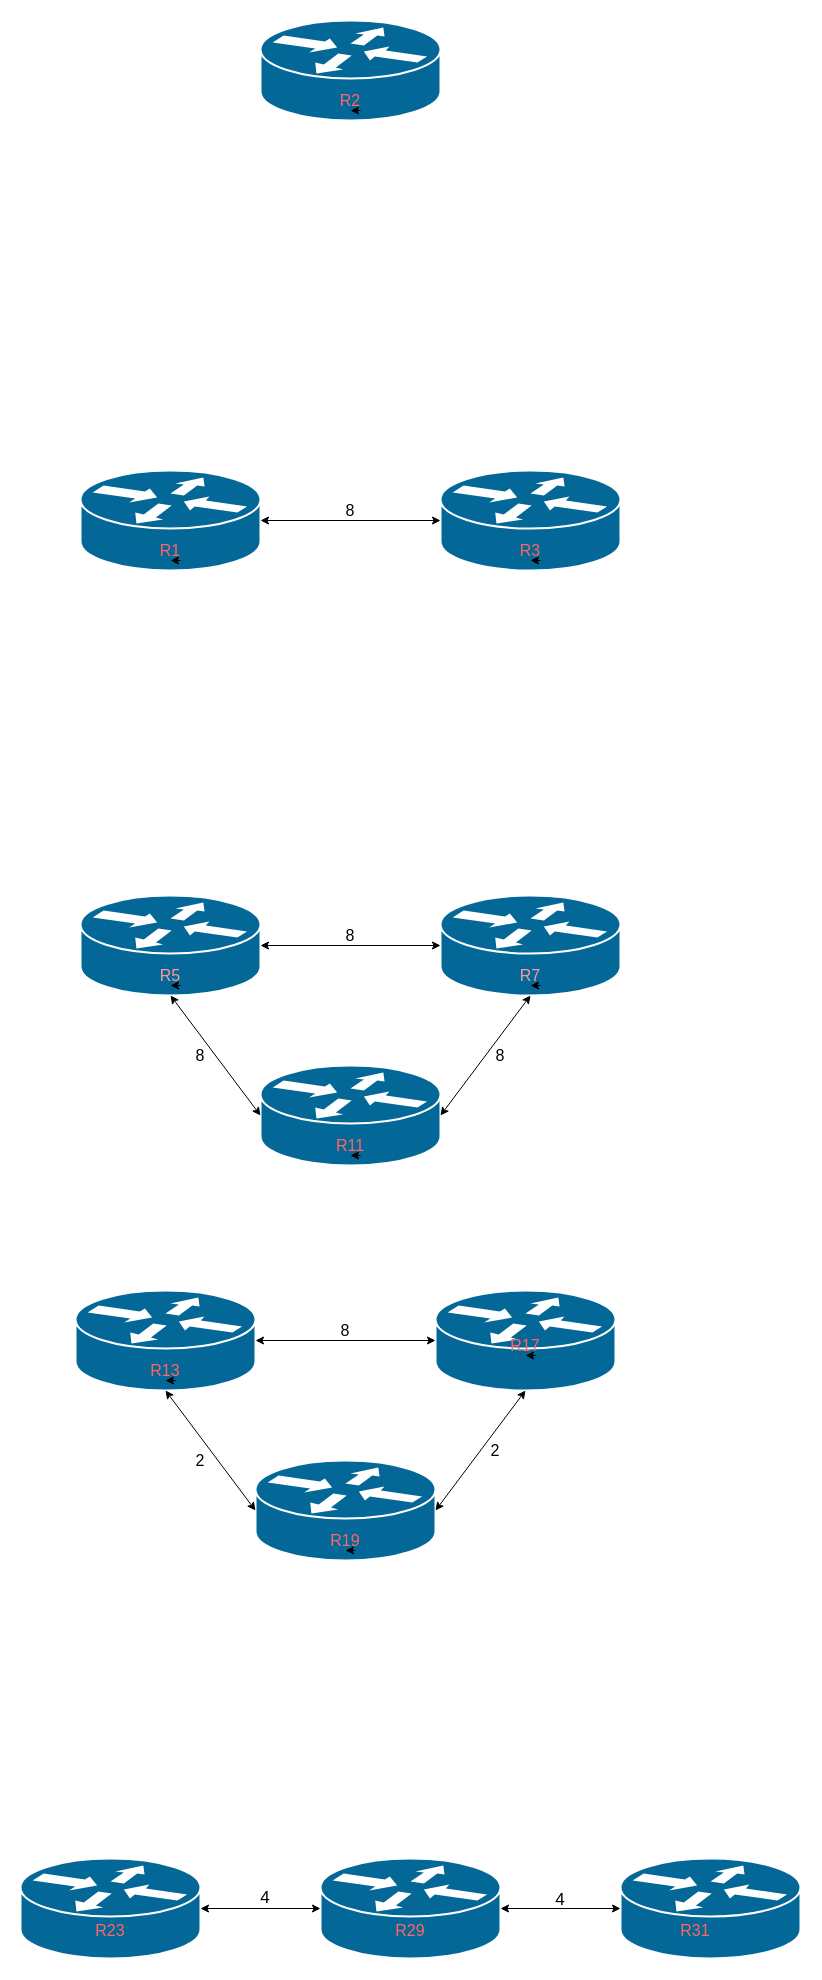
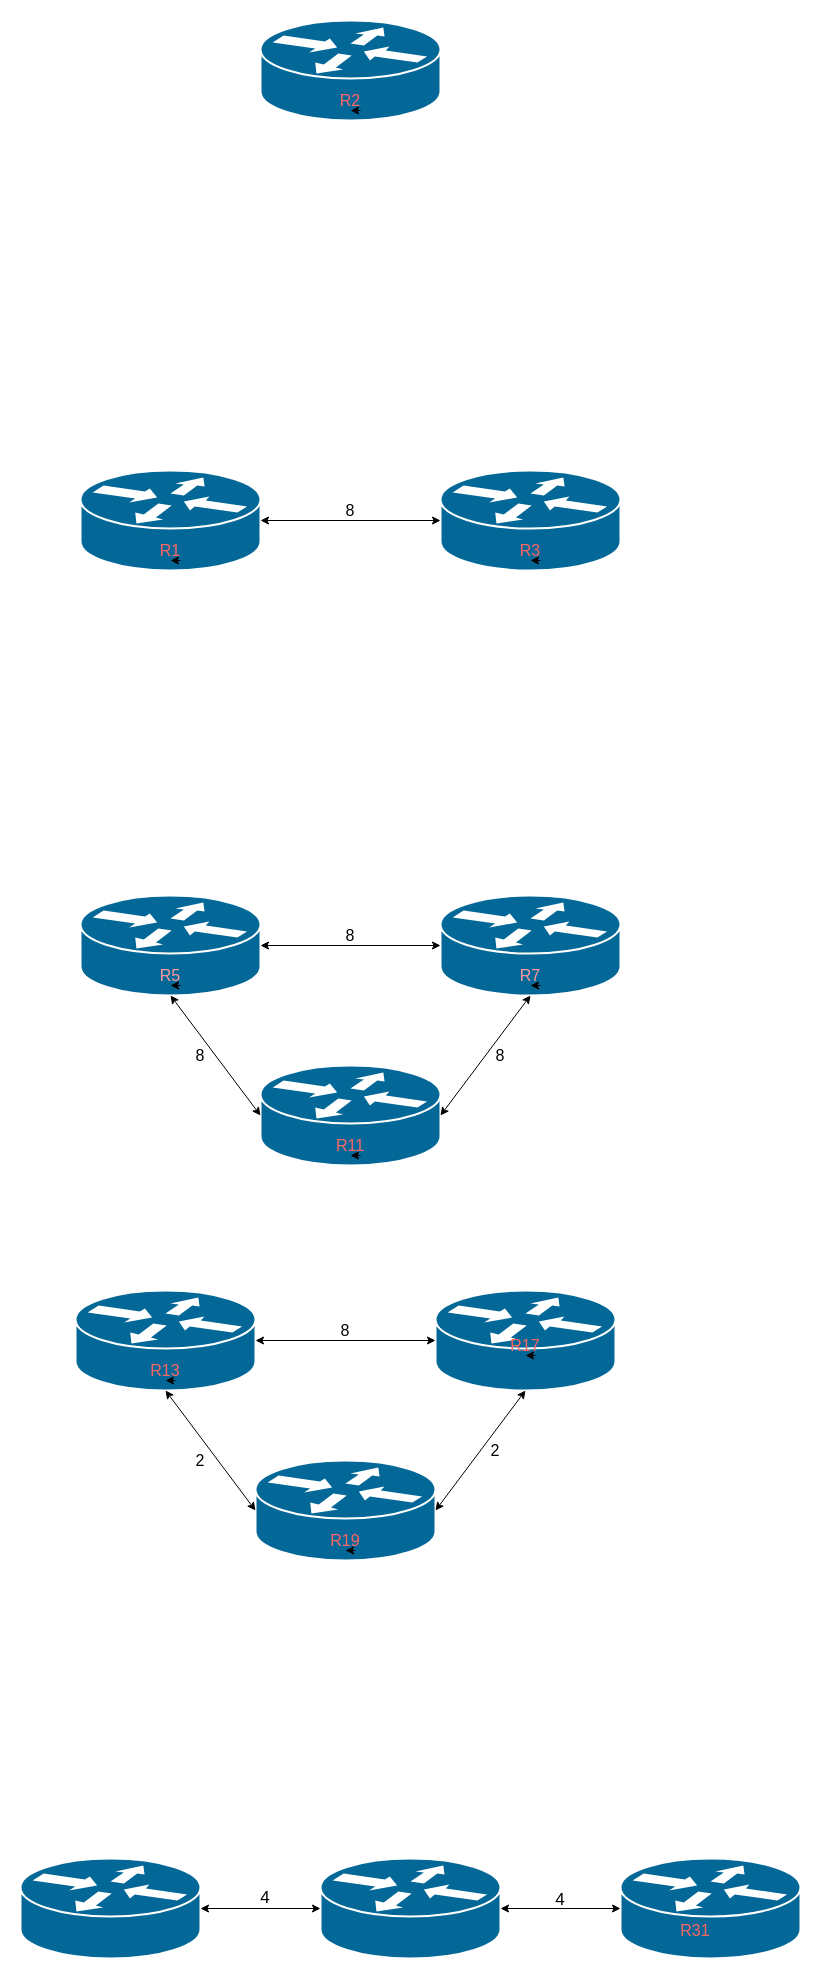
(111, 1931) -> none
(411, 1931) -> none
